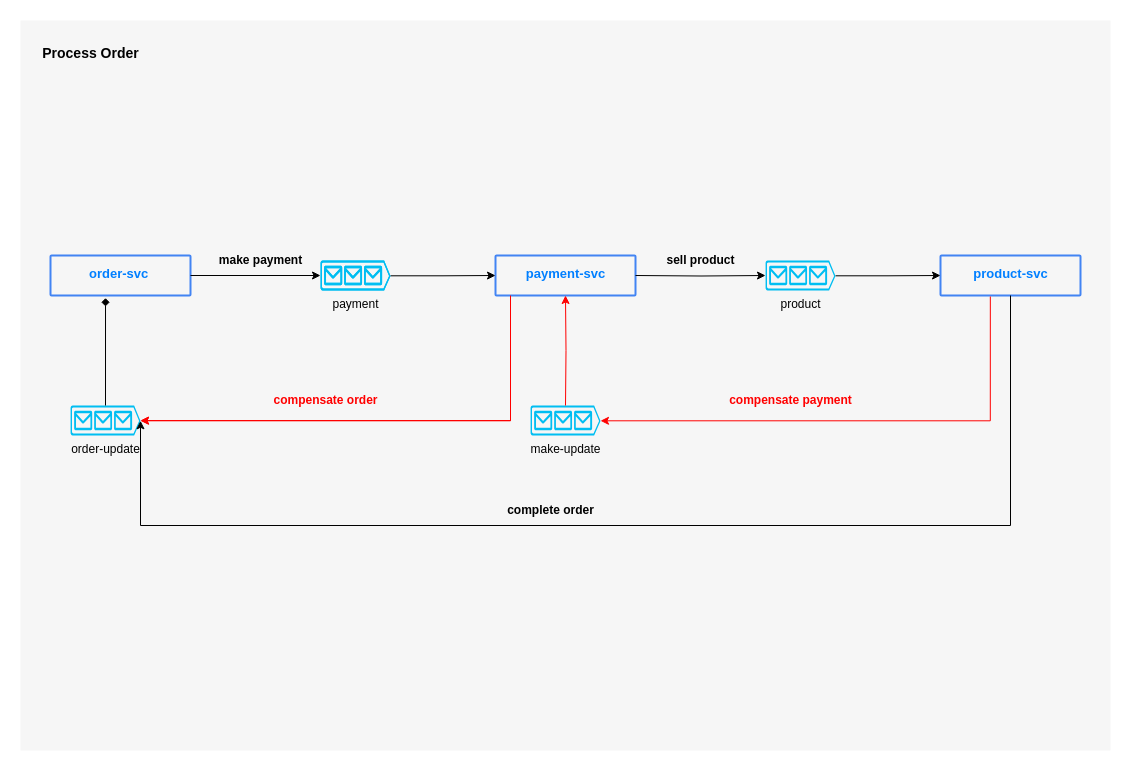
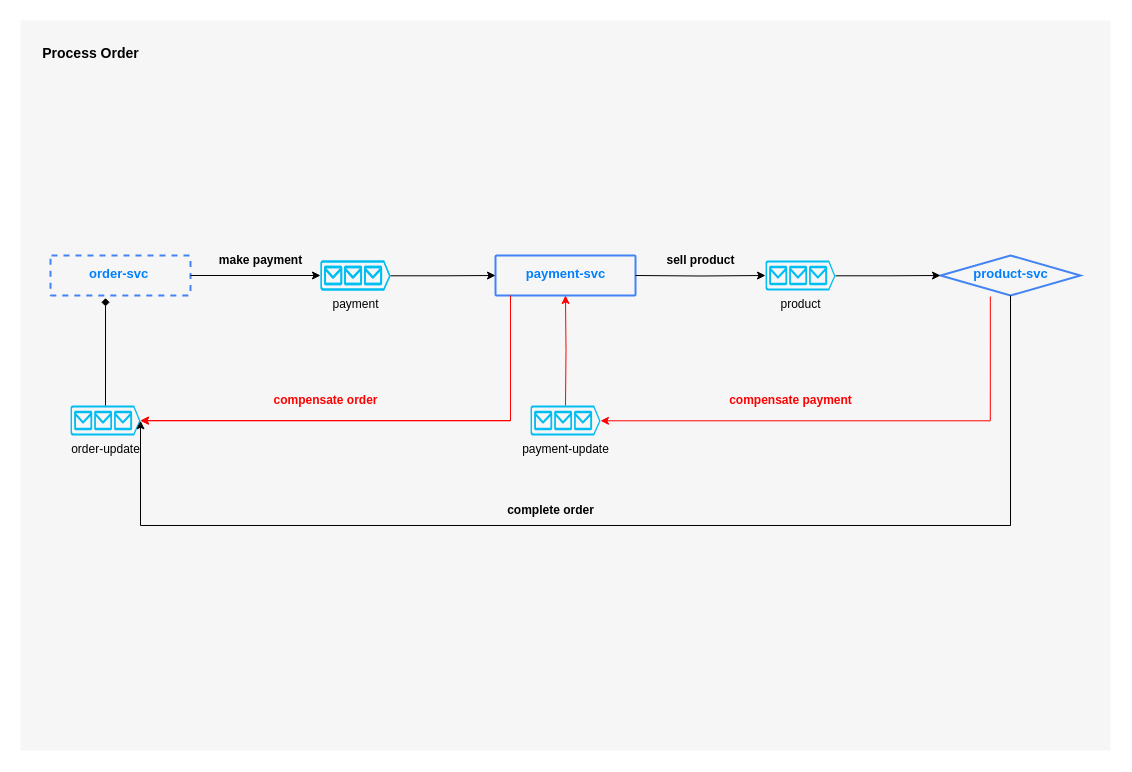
(121, 276) -> (121, 276)
(1011, 276) -> (1011, 276)
(566, 450) -> (566, 450)
